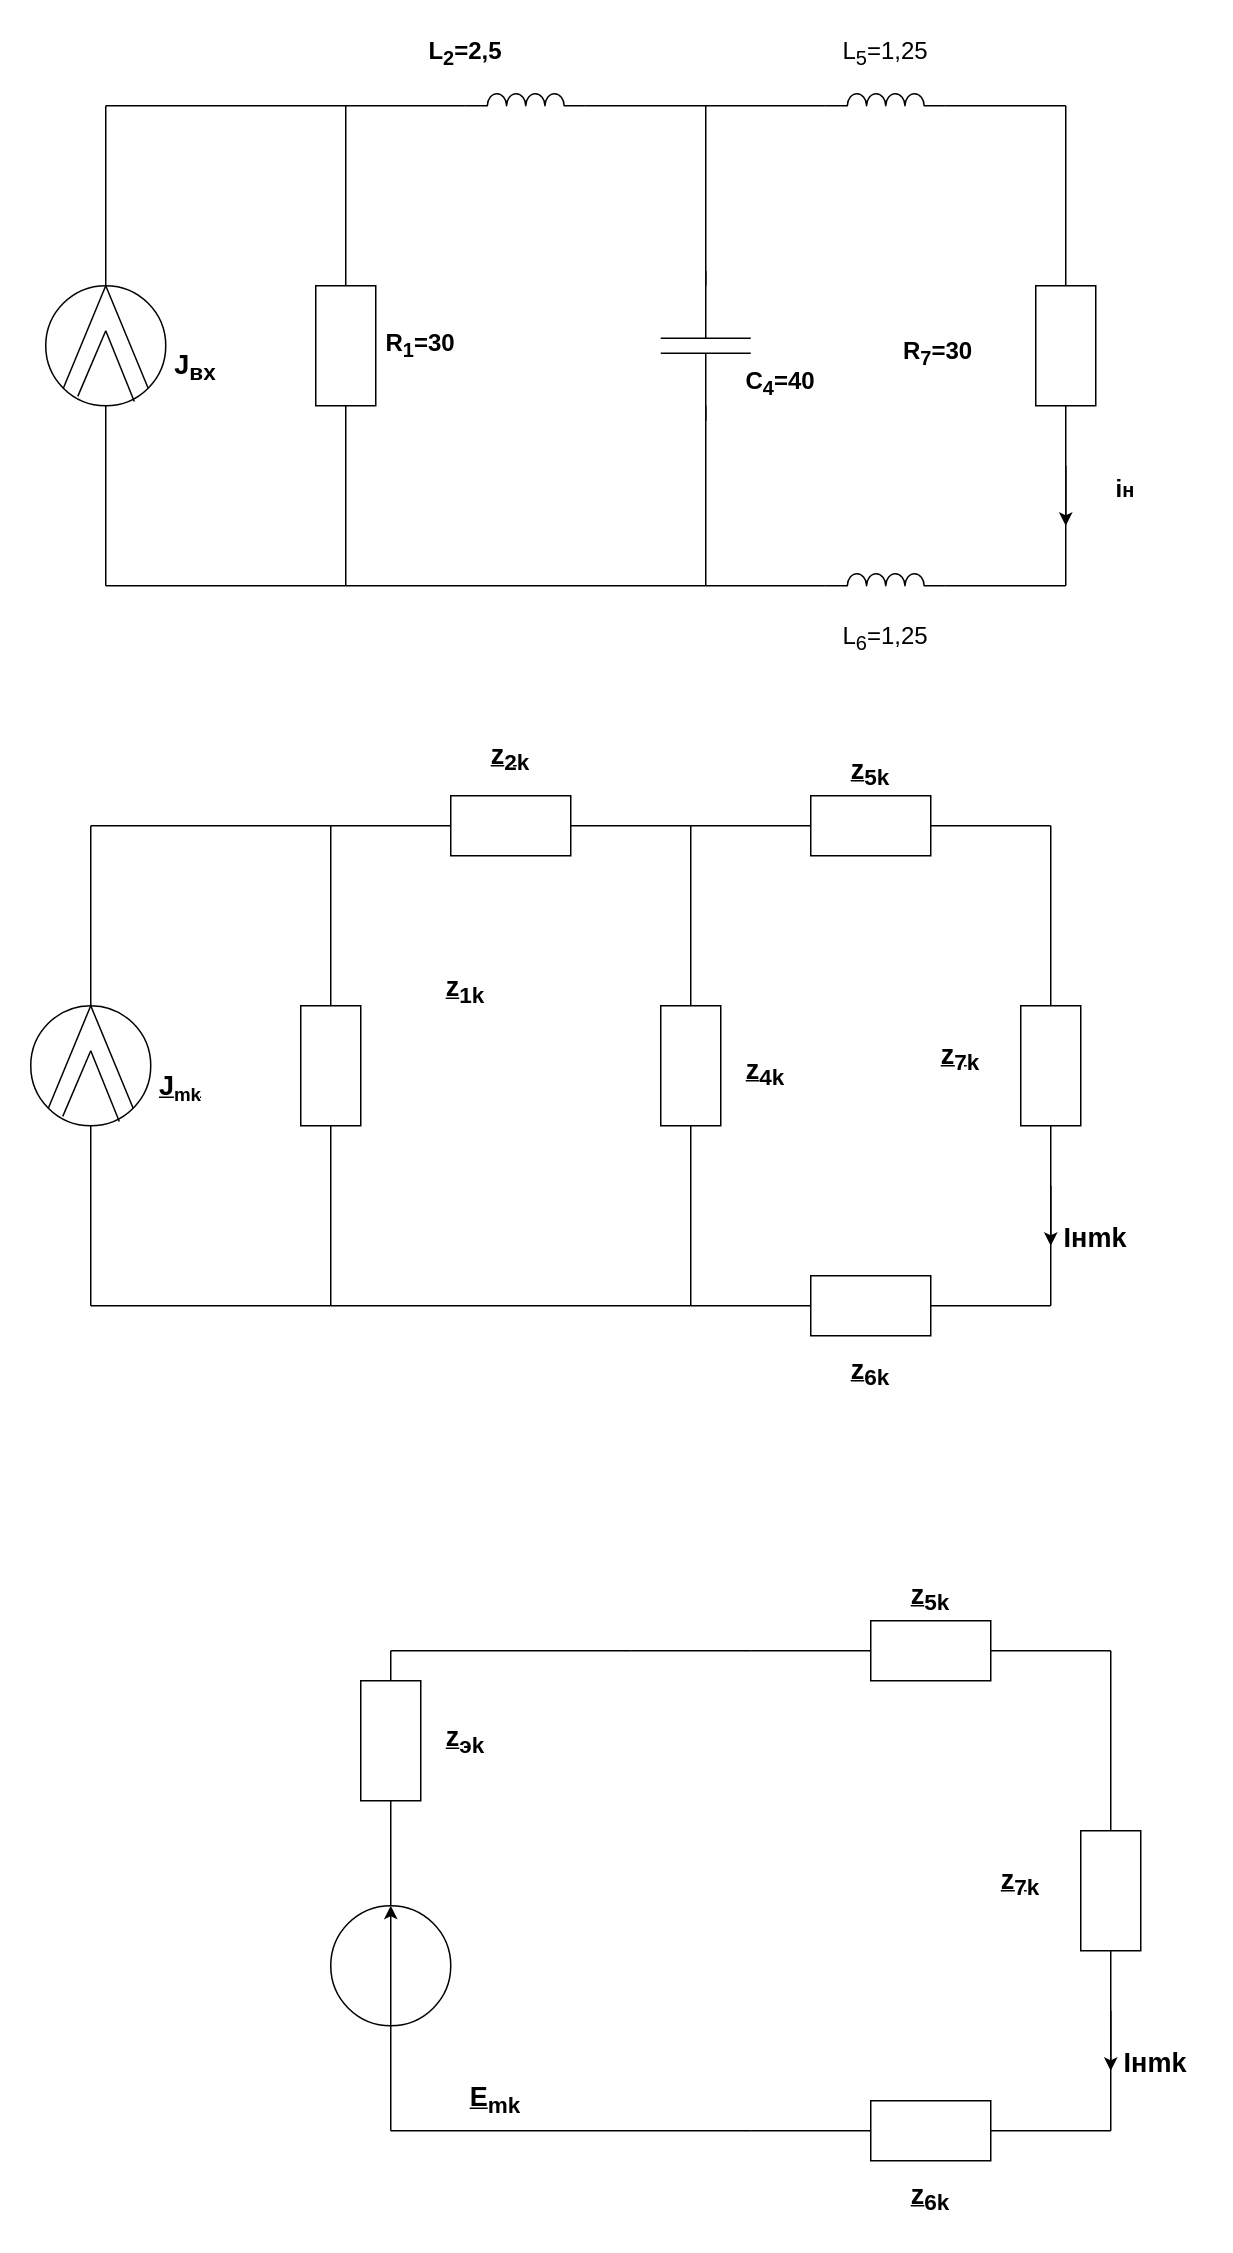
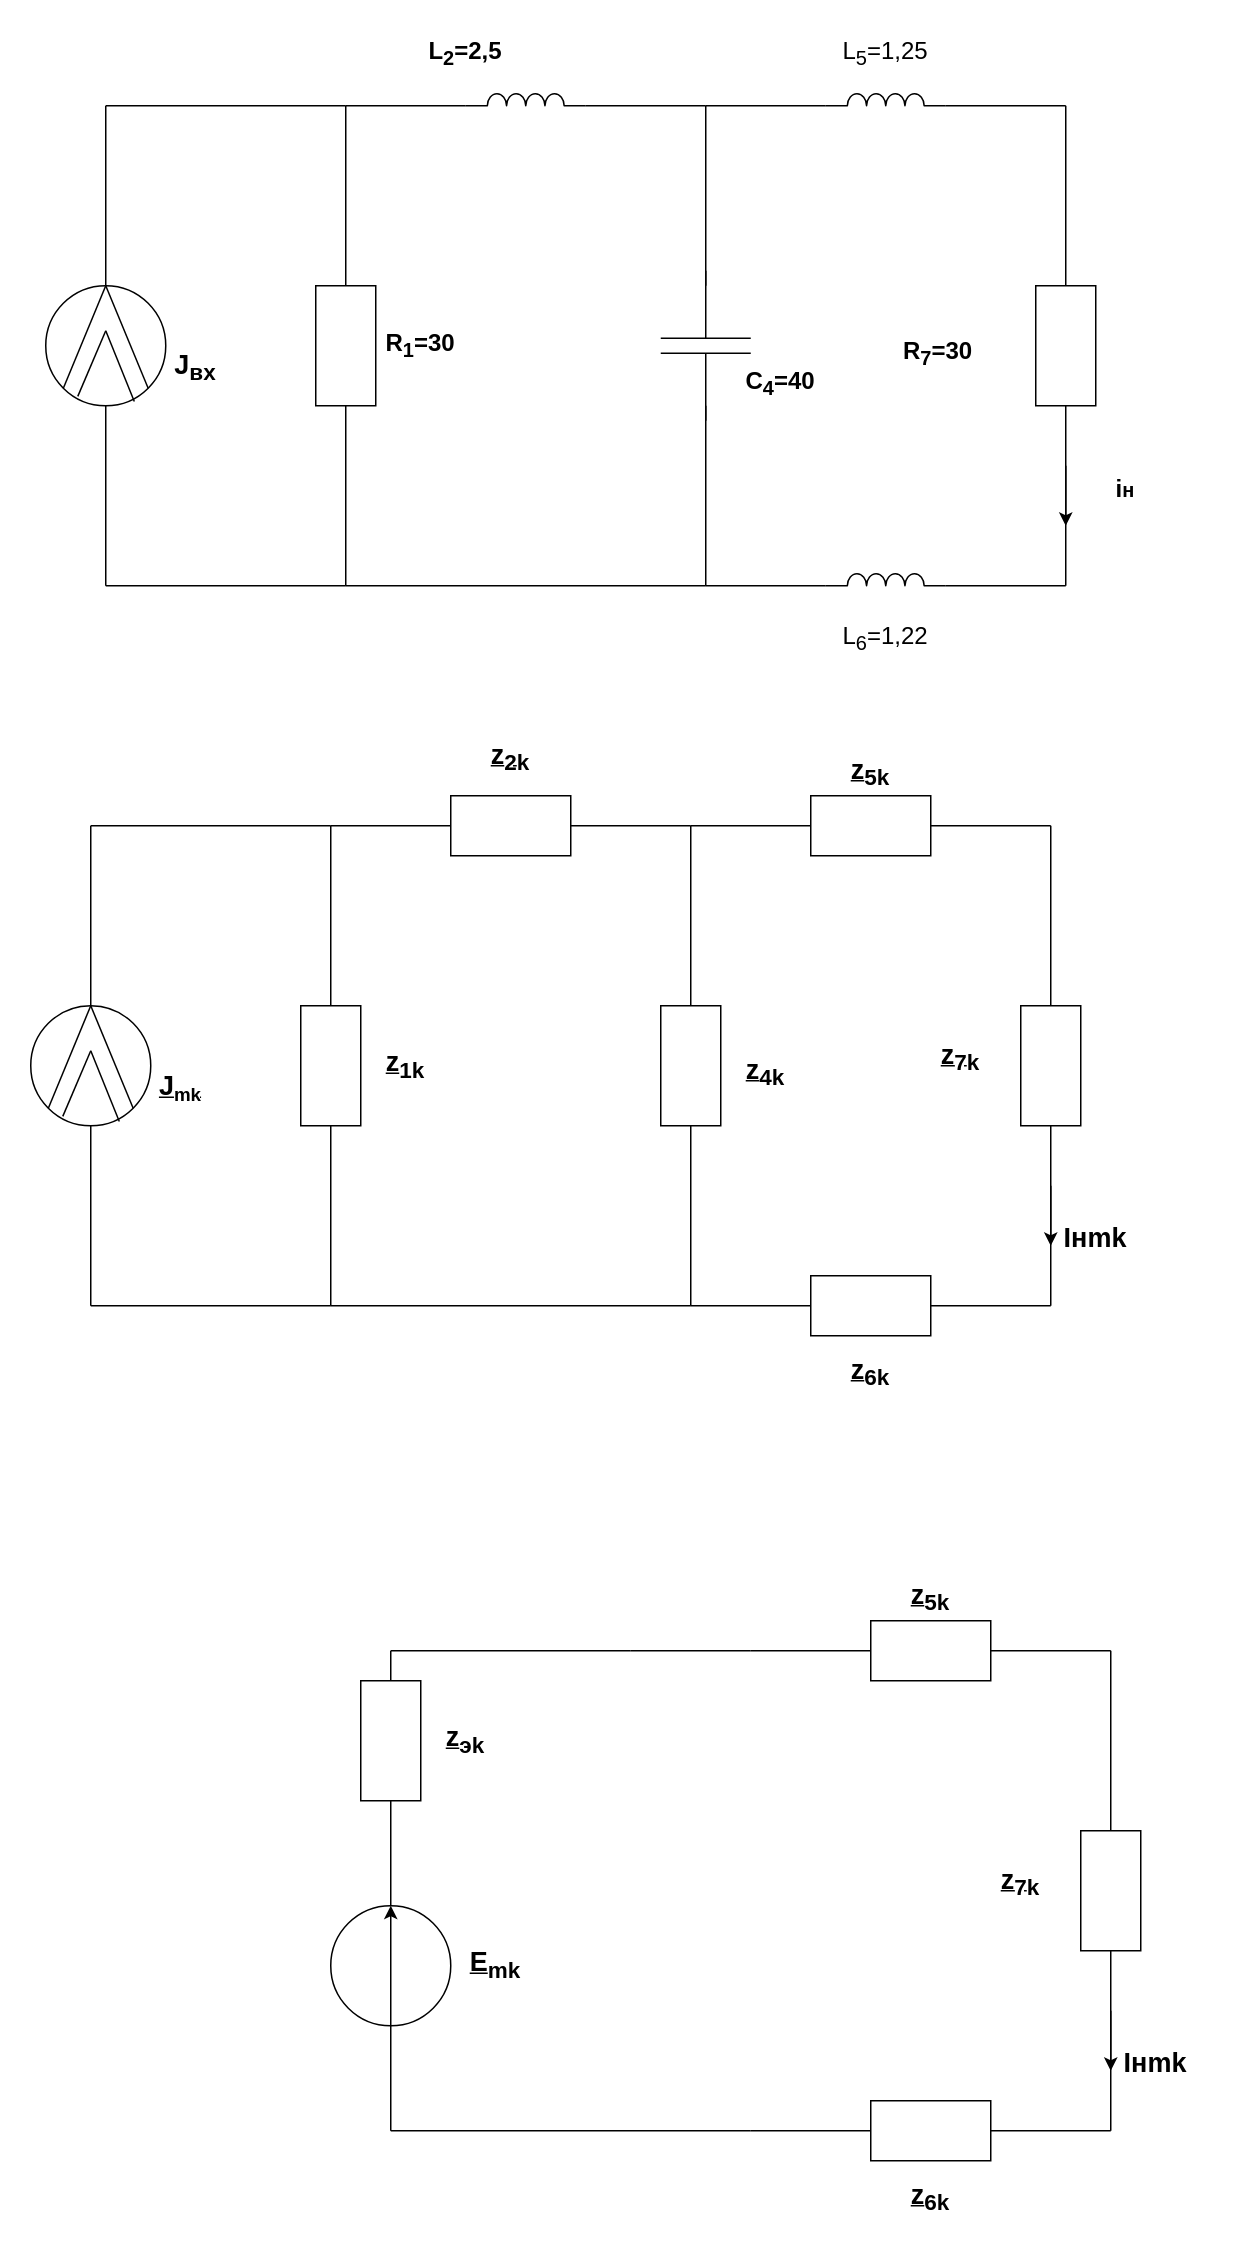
(886, 638) -> (886, 638)
(466, 991) -> (406, 1066)
(496, 2101) -> (496, 1966)
